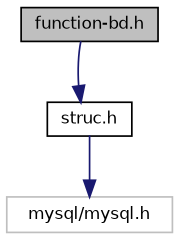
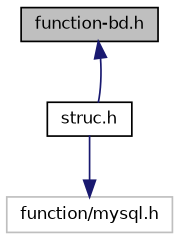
(78, 64) -> (101, 80)
(90, 215) -> (90, 215)
